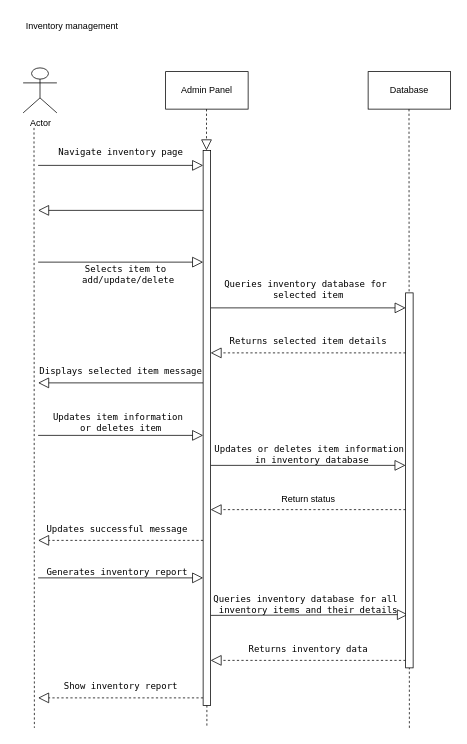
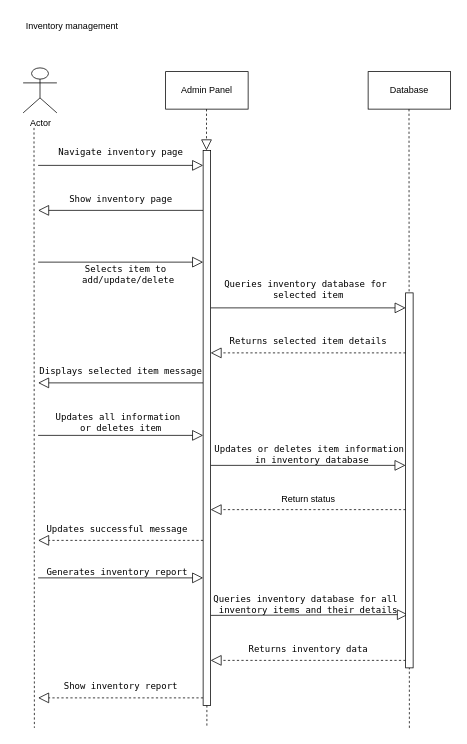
none -> (120, 199)
(121, 423) -> (121, 423)
